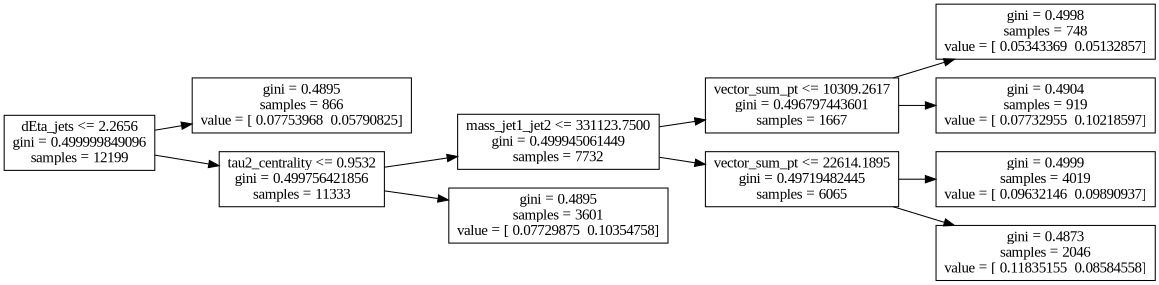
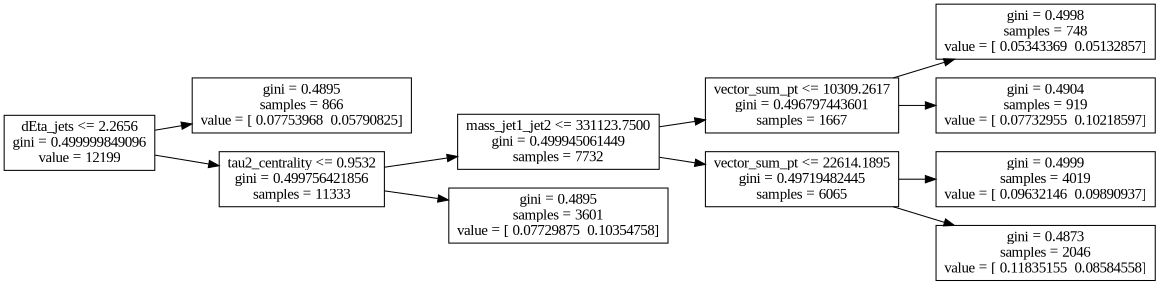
(79, 143) -> (79, 143)
